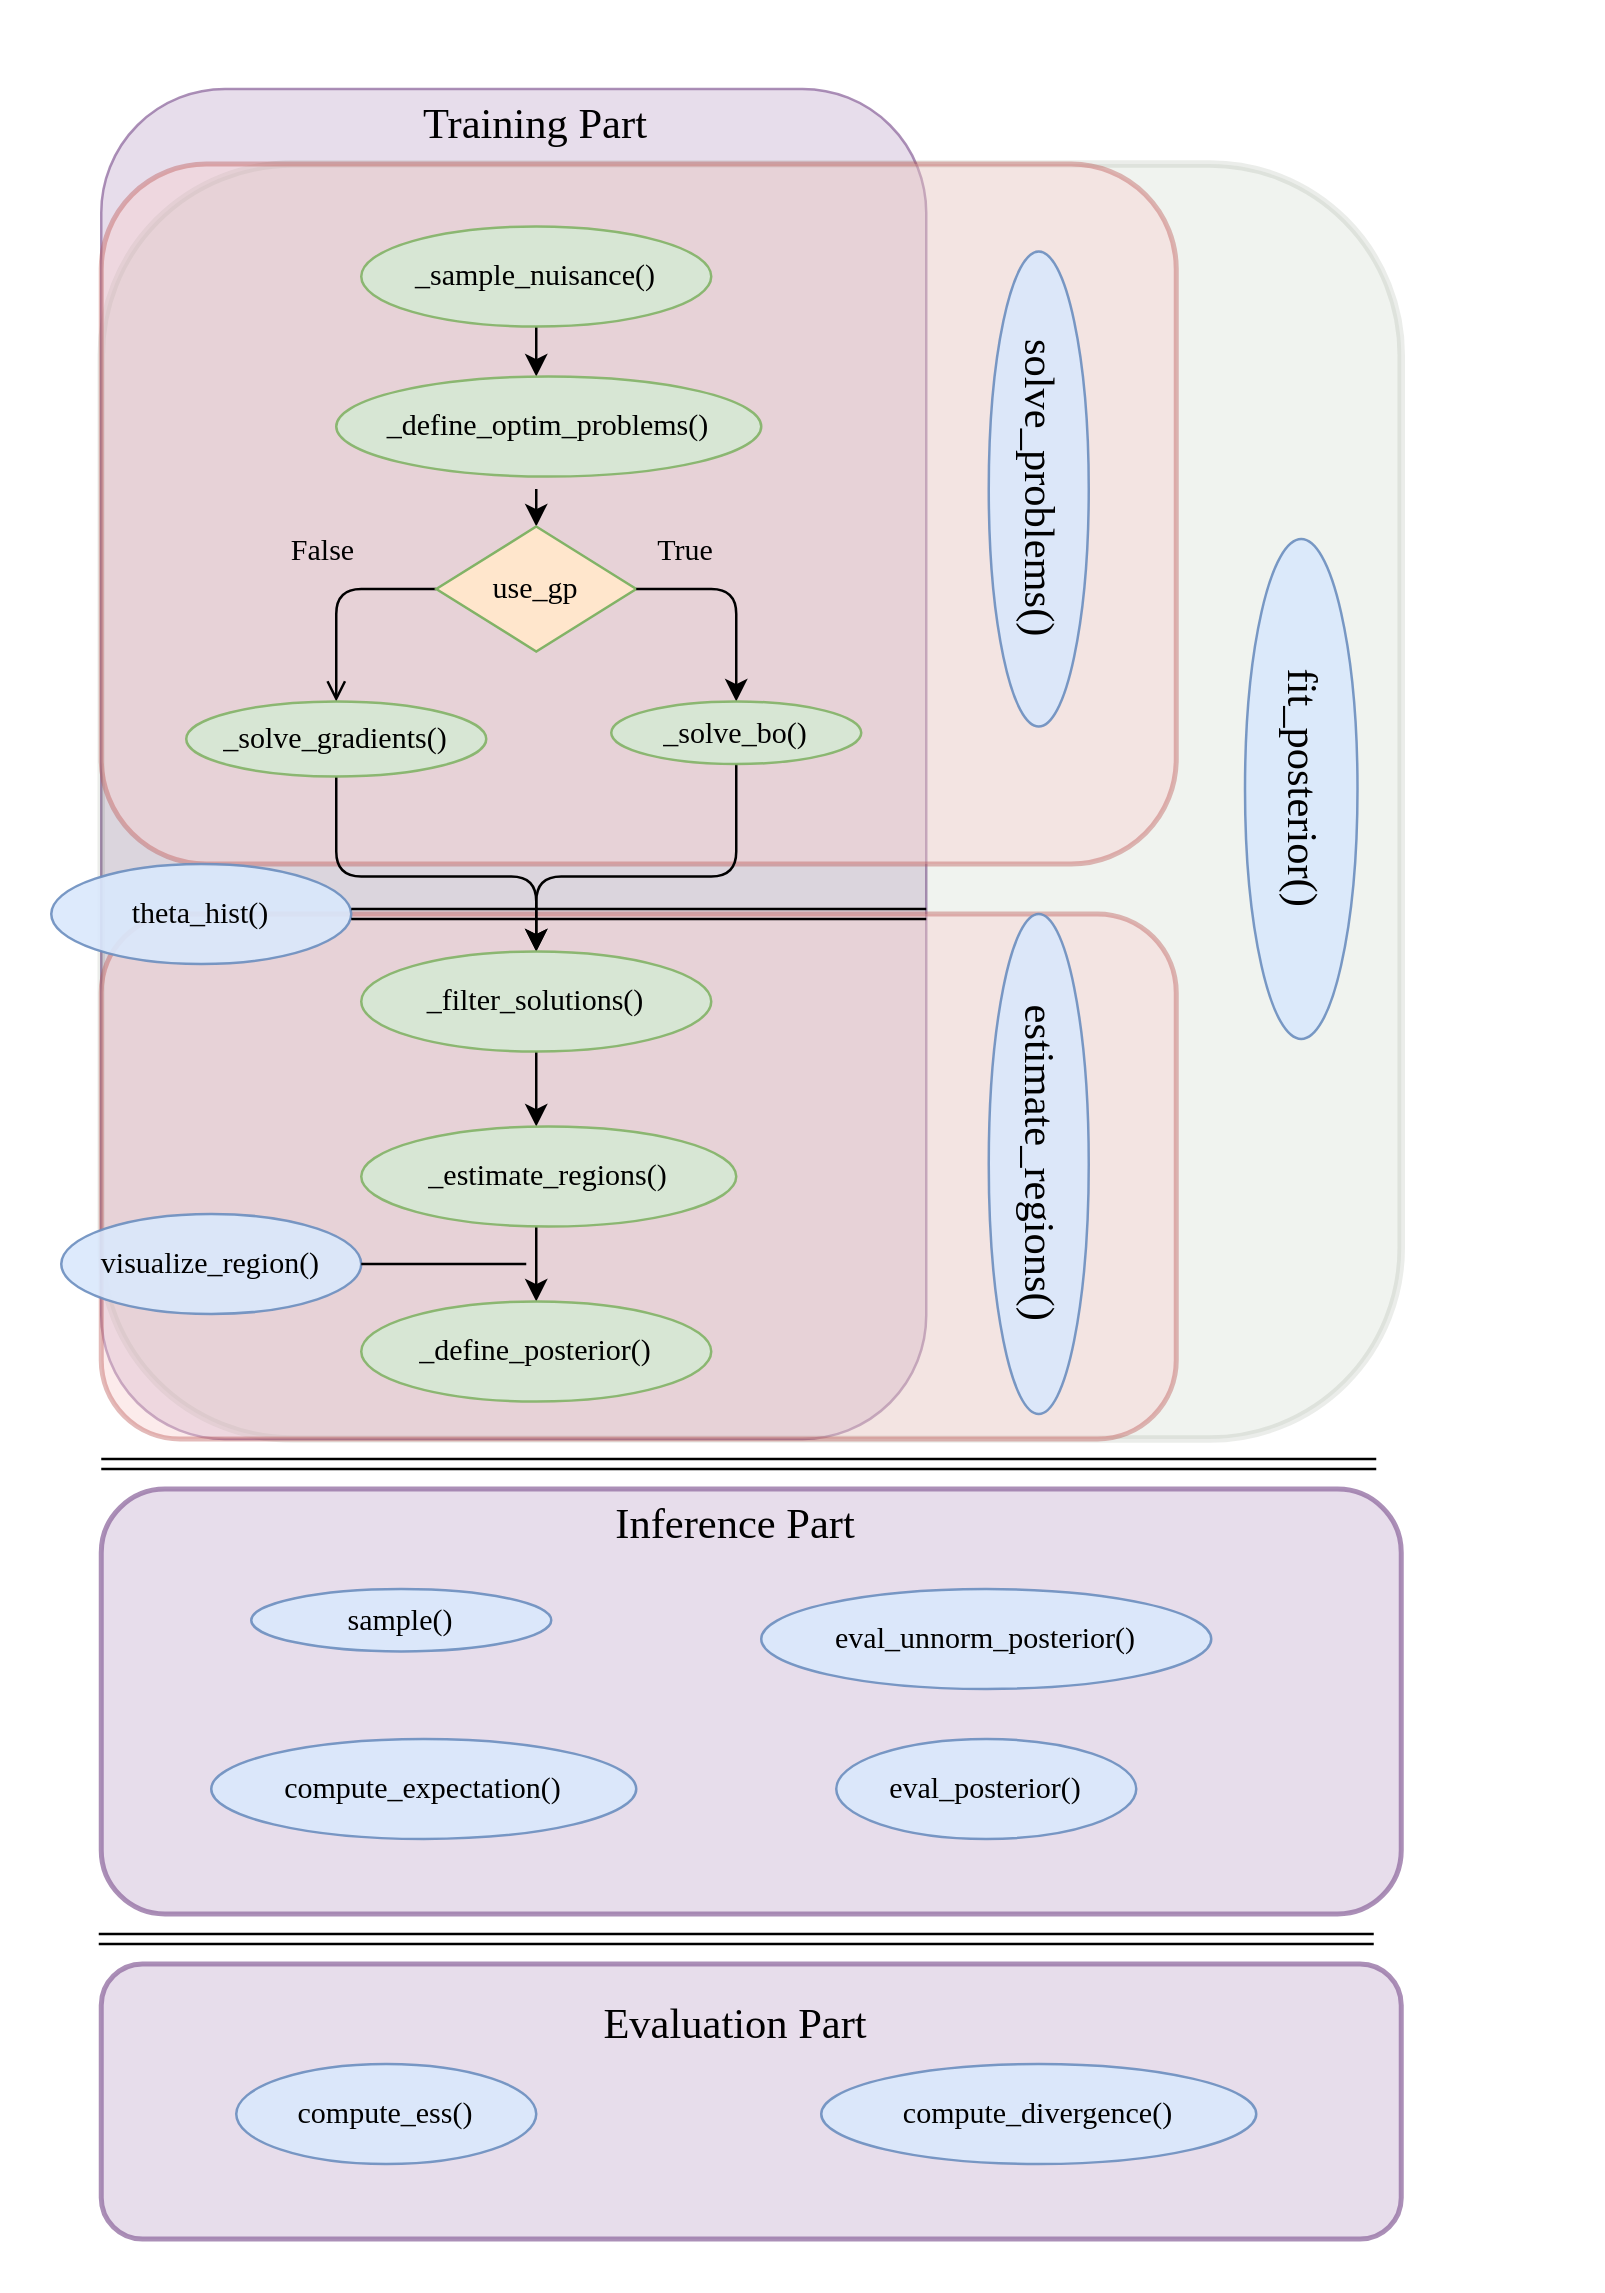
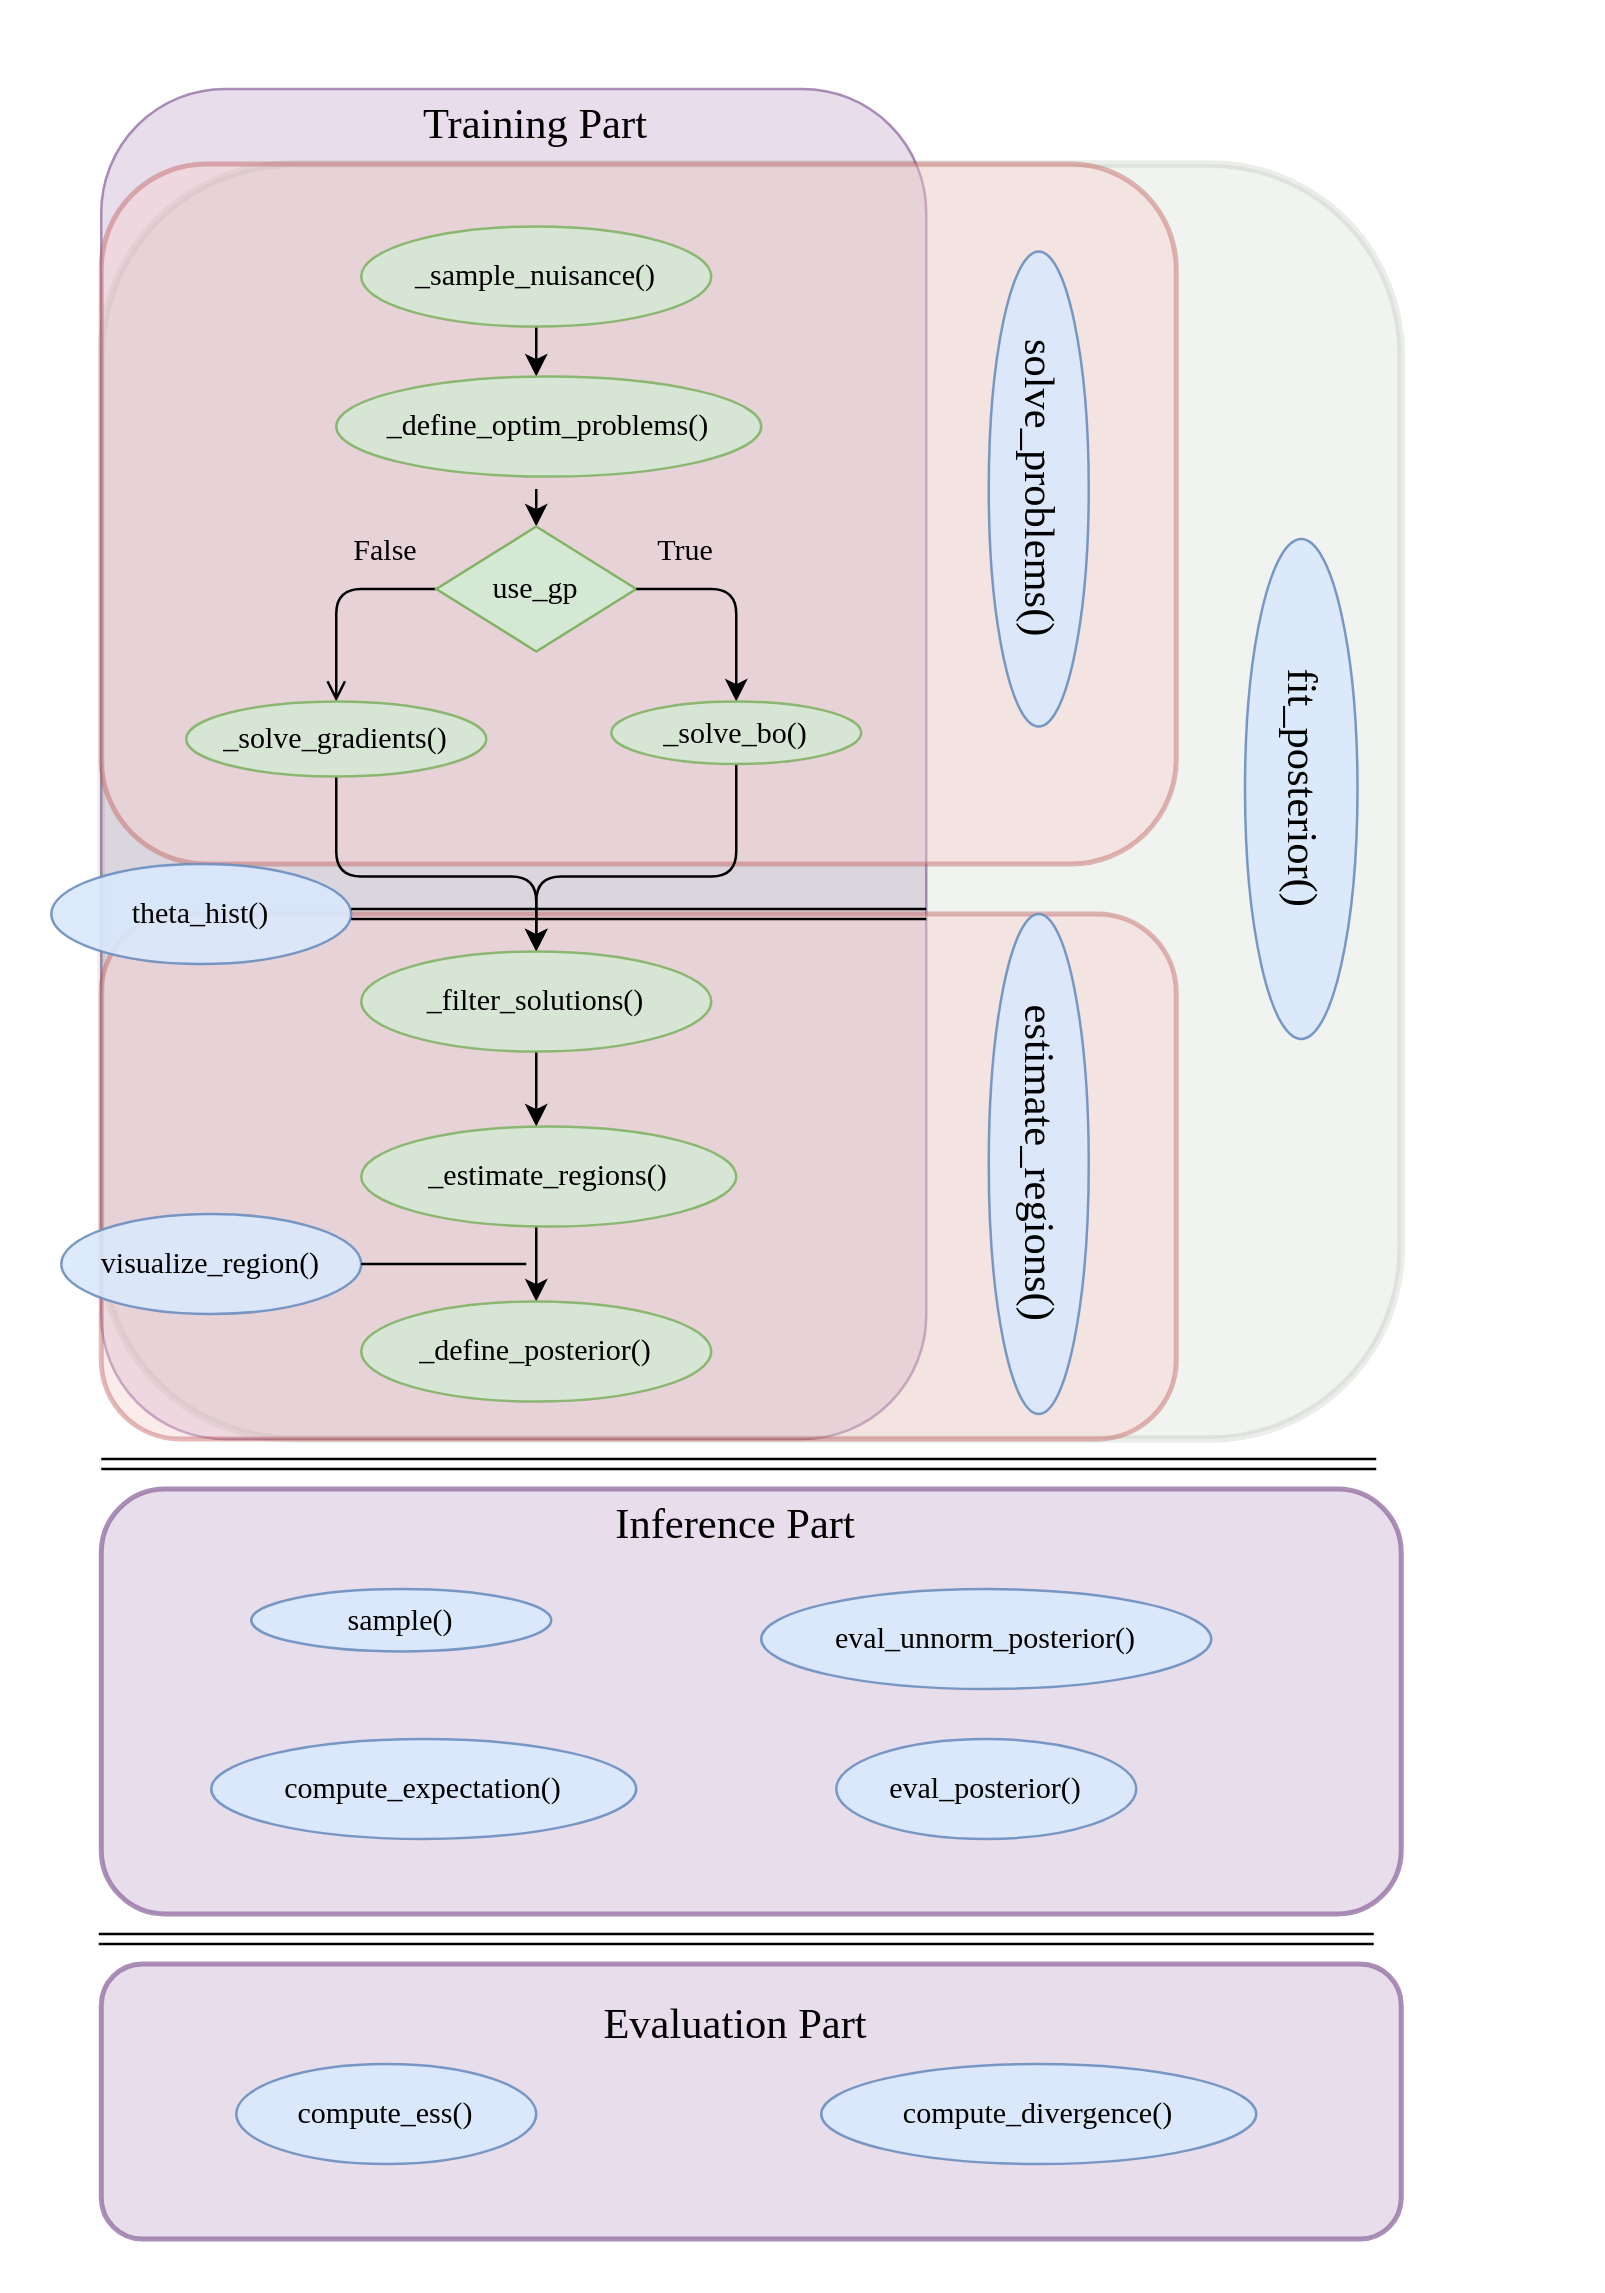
(324, 551) -> (386, 551)
(536, 589) -> (536, 589)
